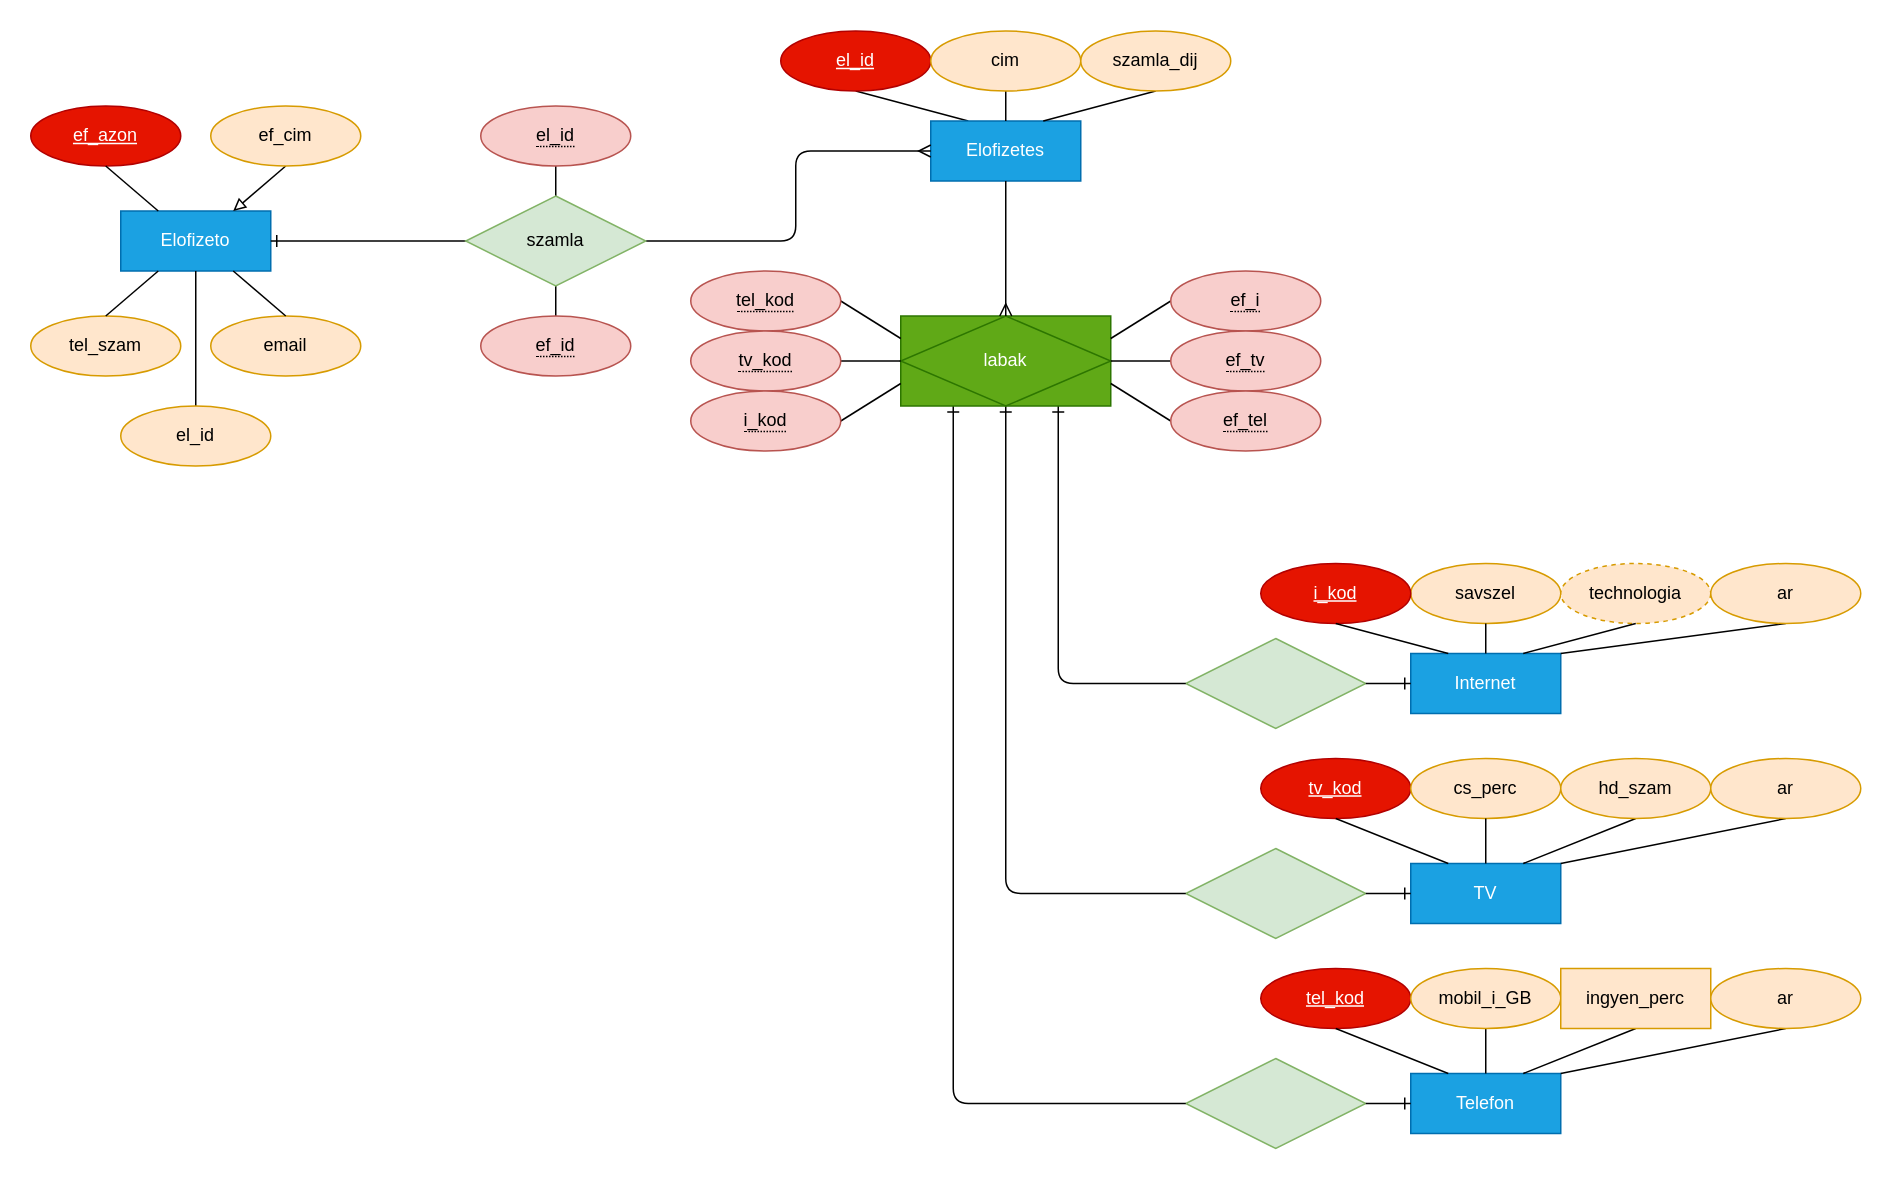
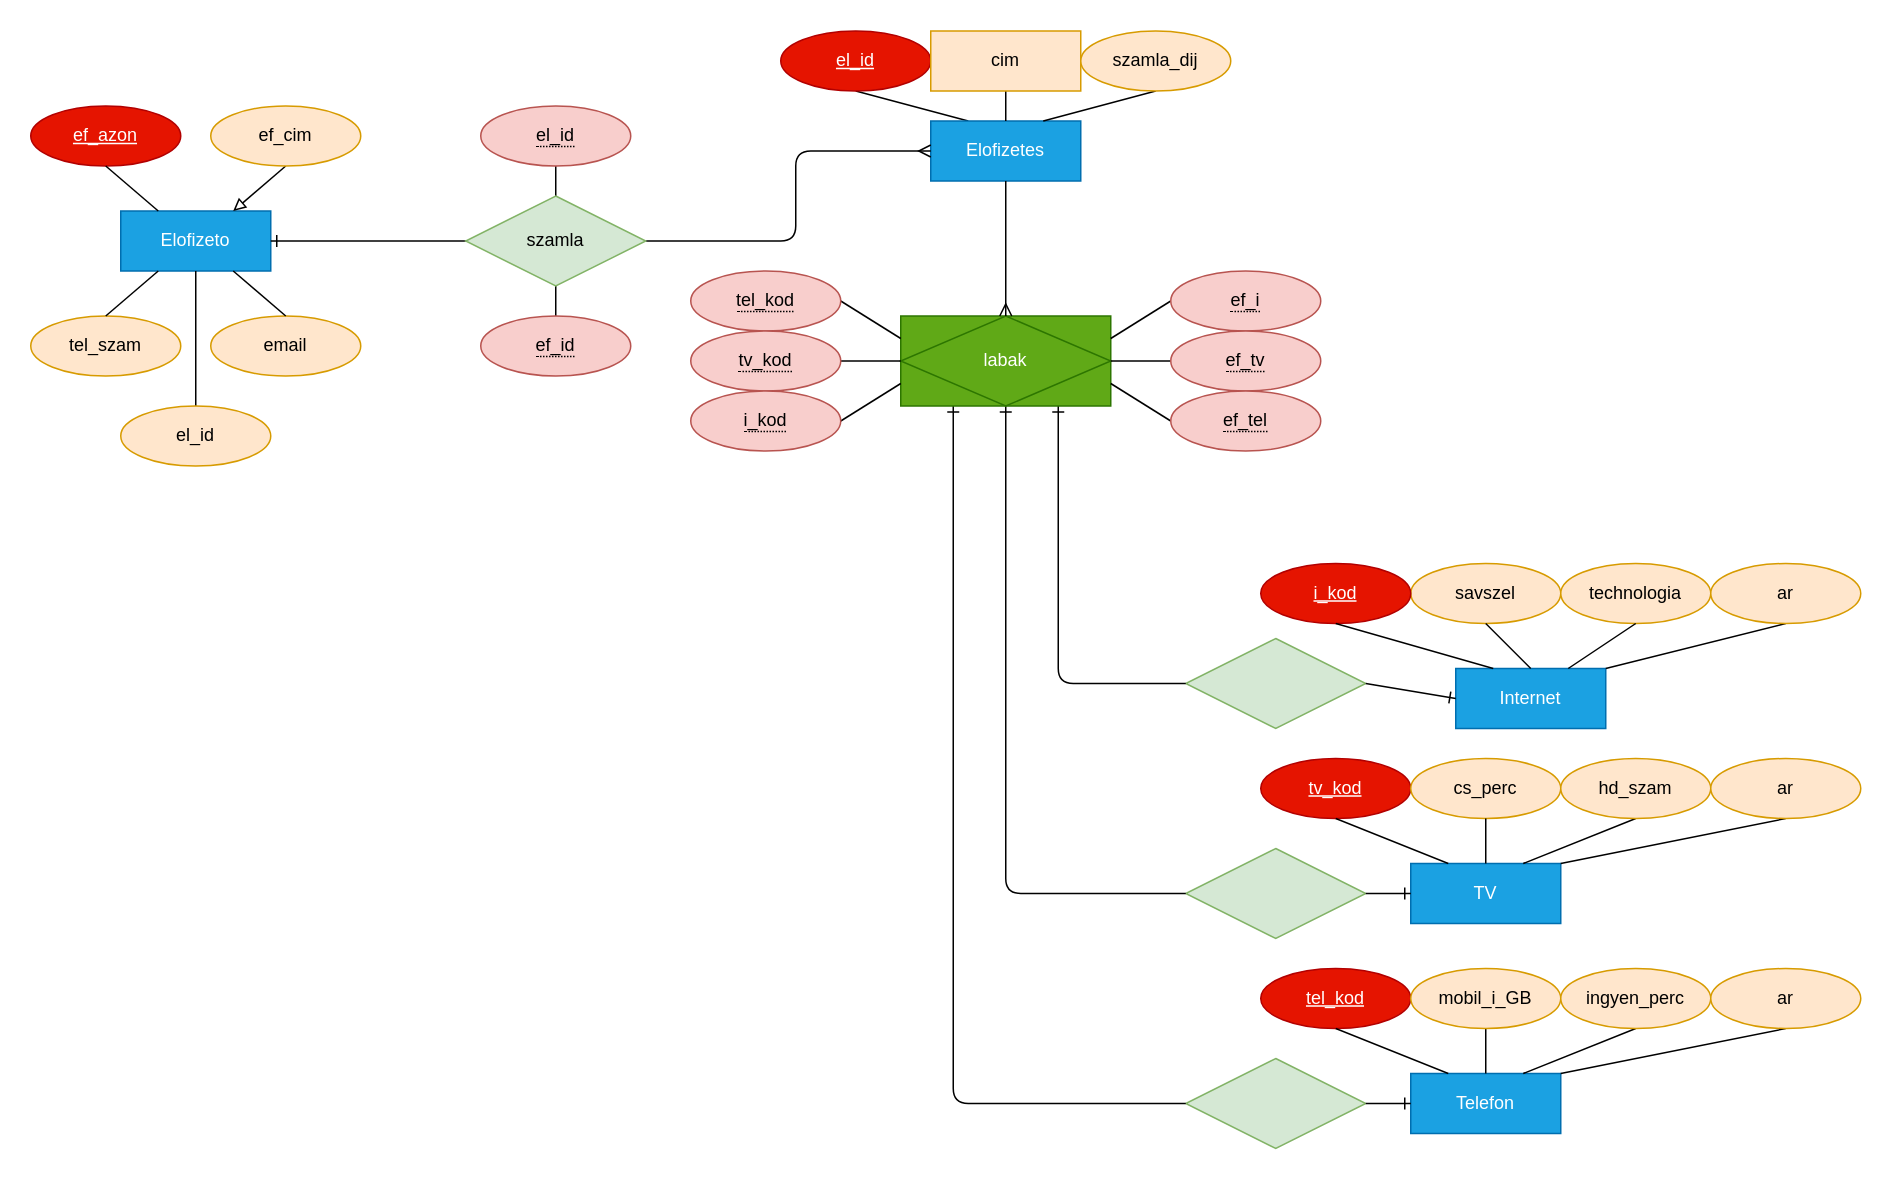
(1006, 61) -> (1006, 61)
(1636, 593) -> (1636, 593)
(1486, 683) -> (1531, 698)
(1636, 998) -> (1636, 998)
